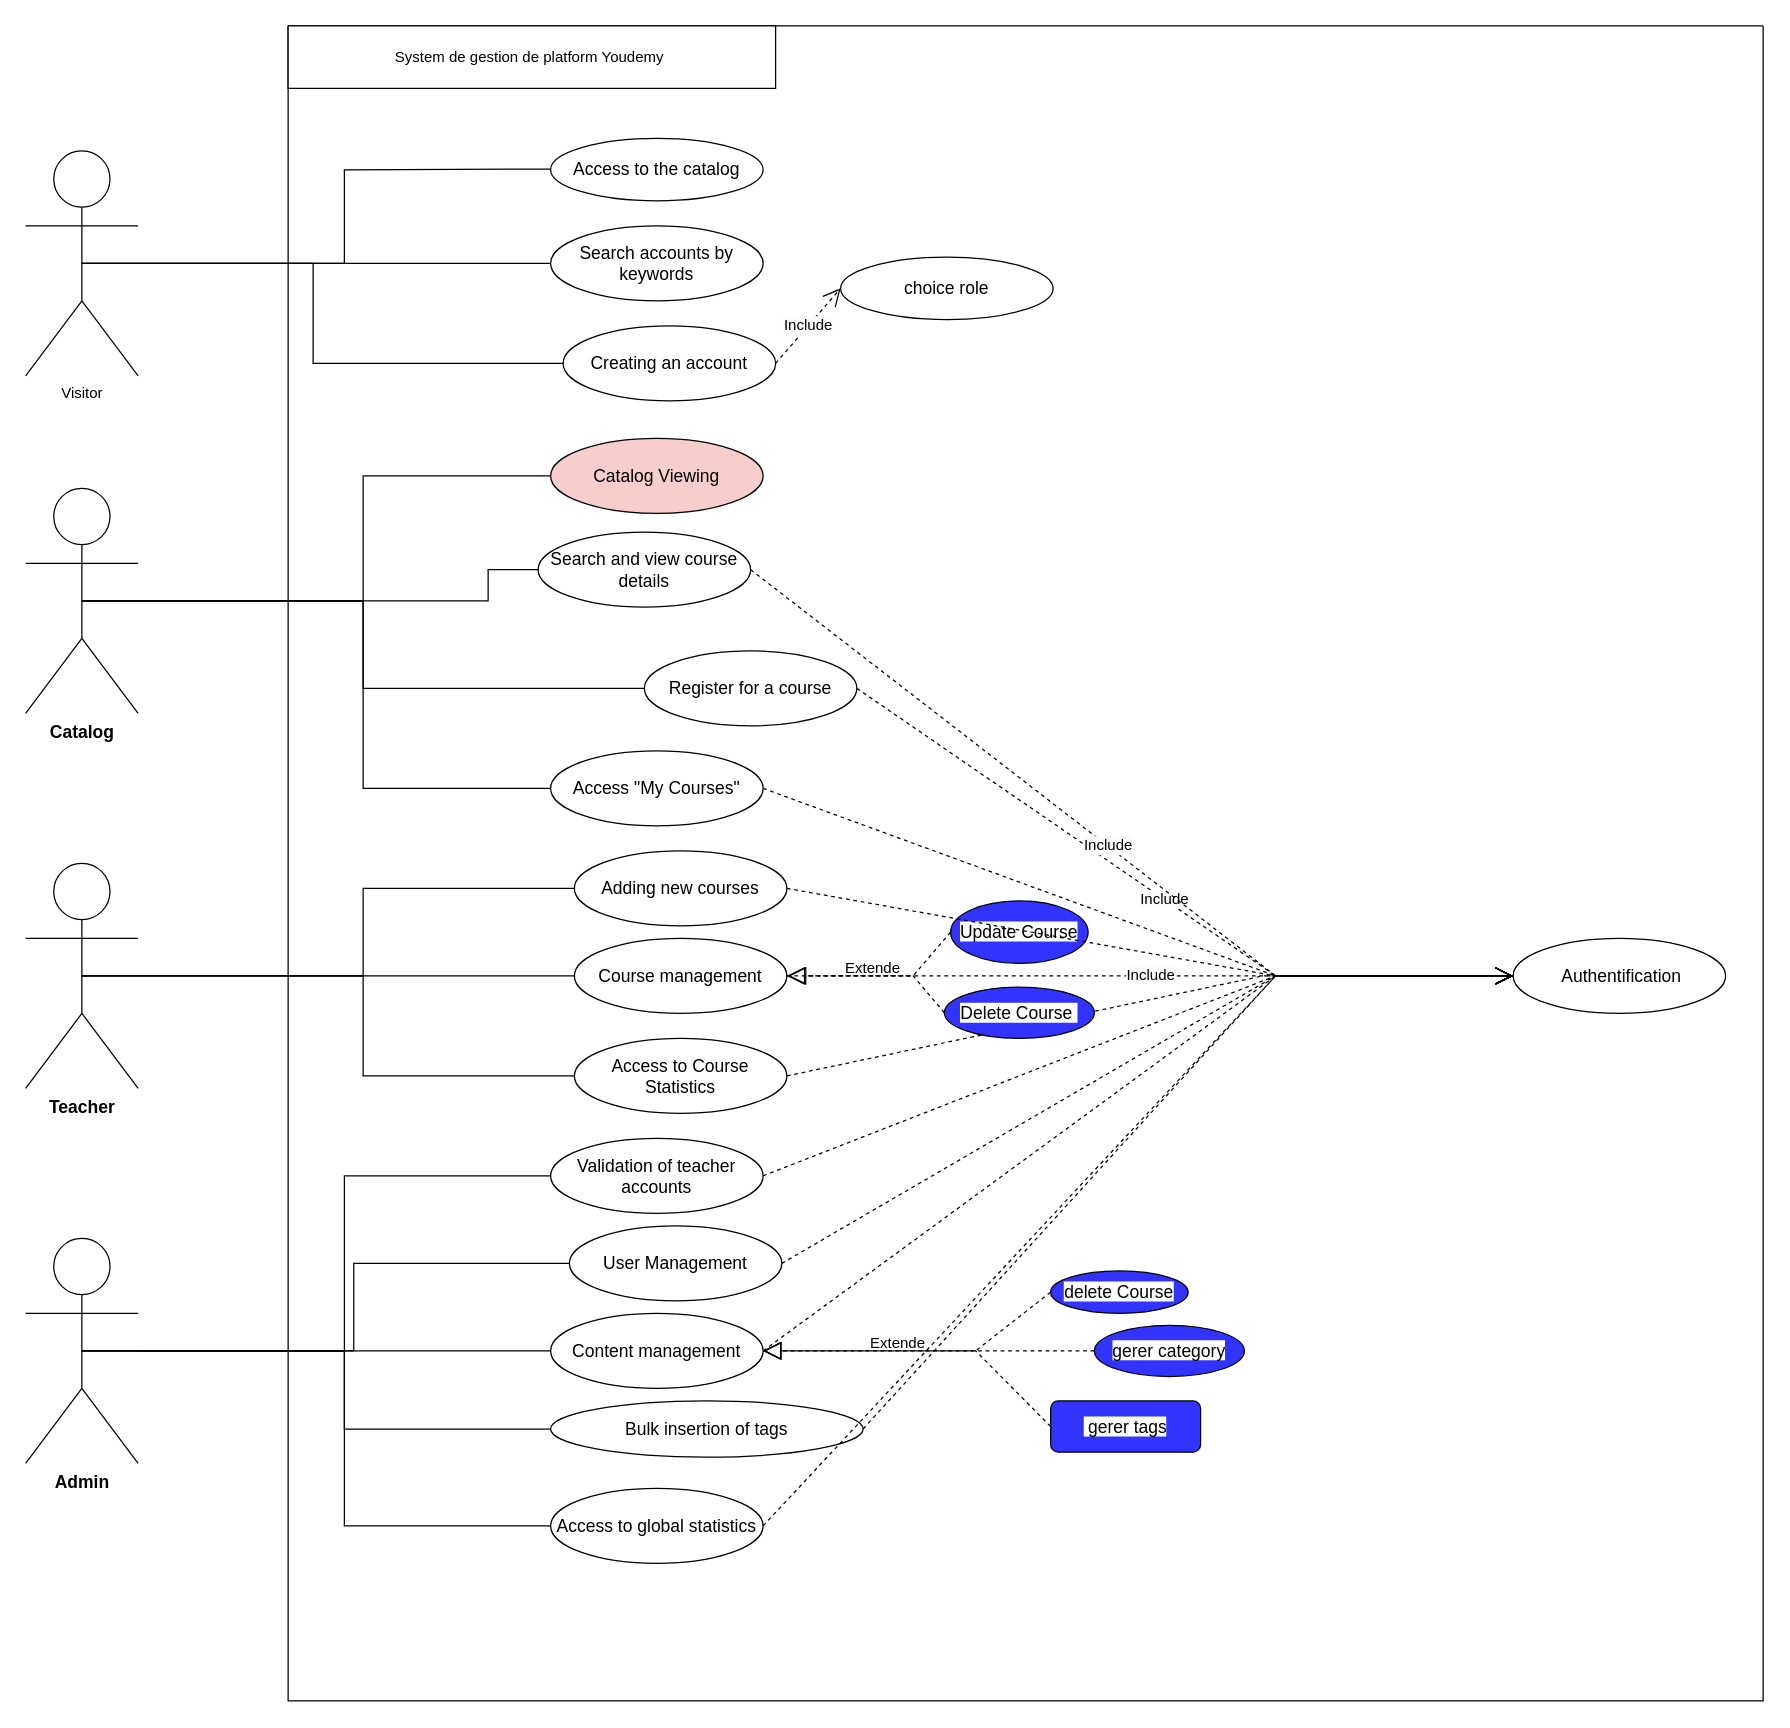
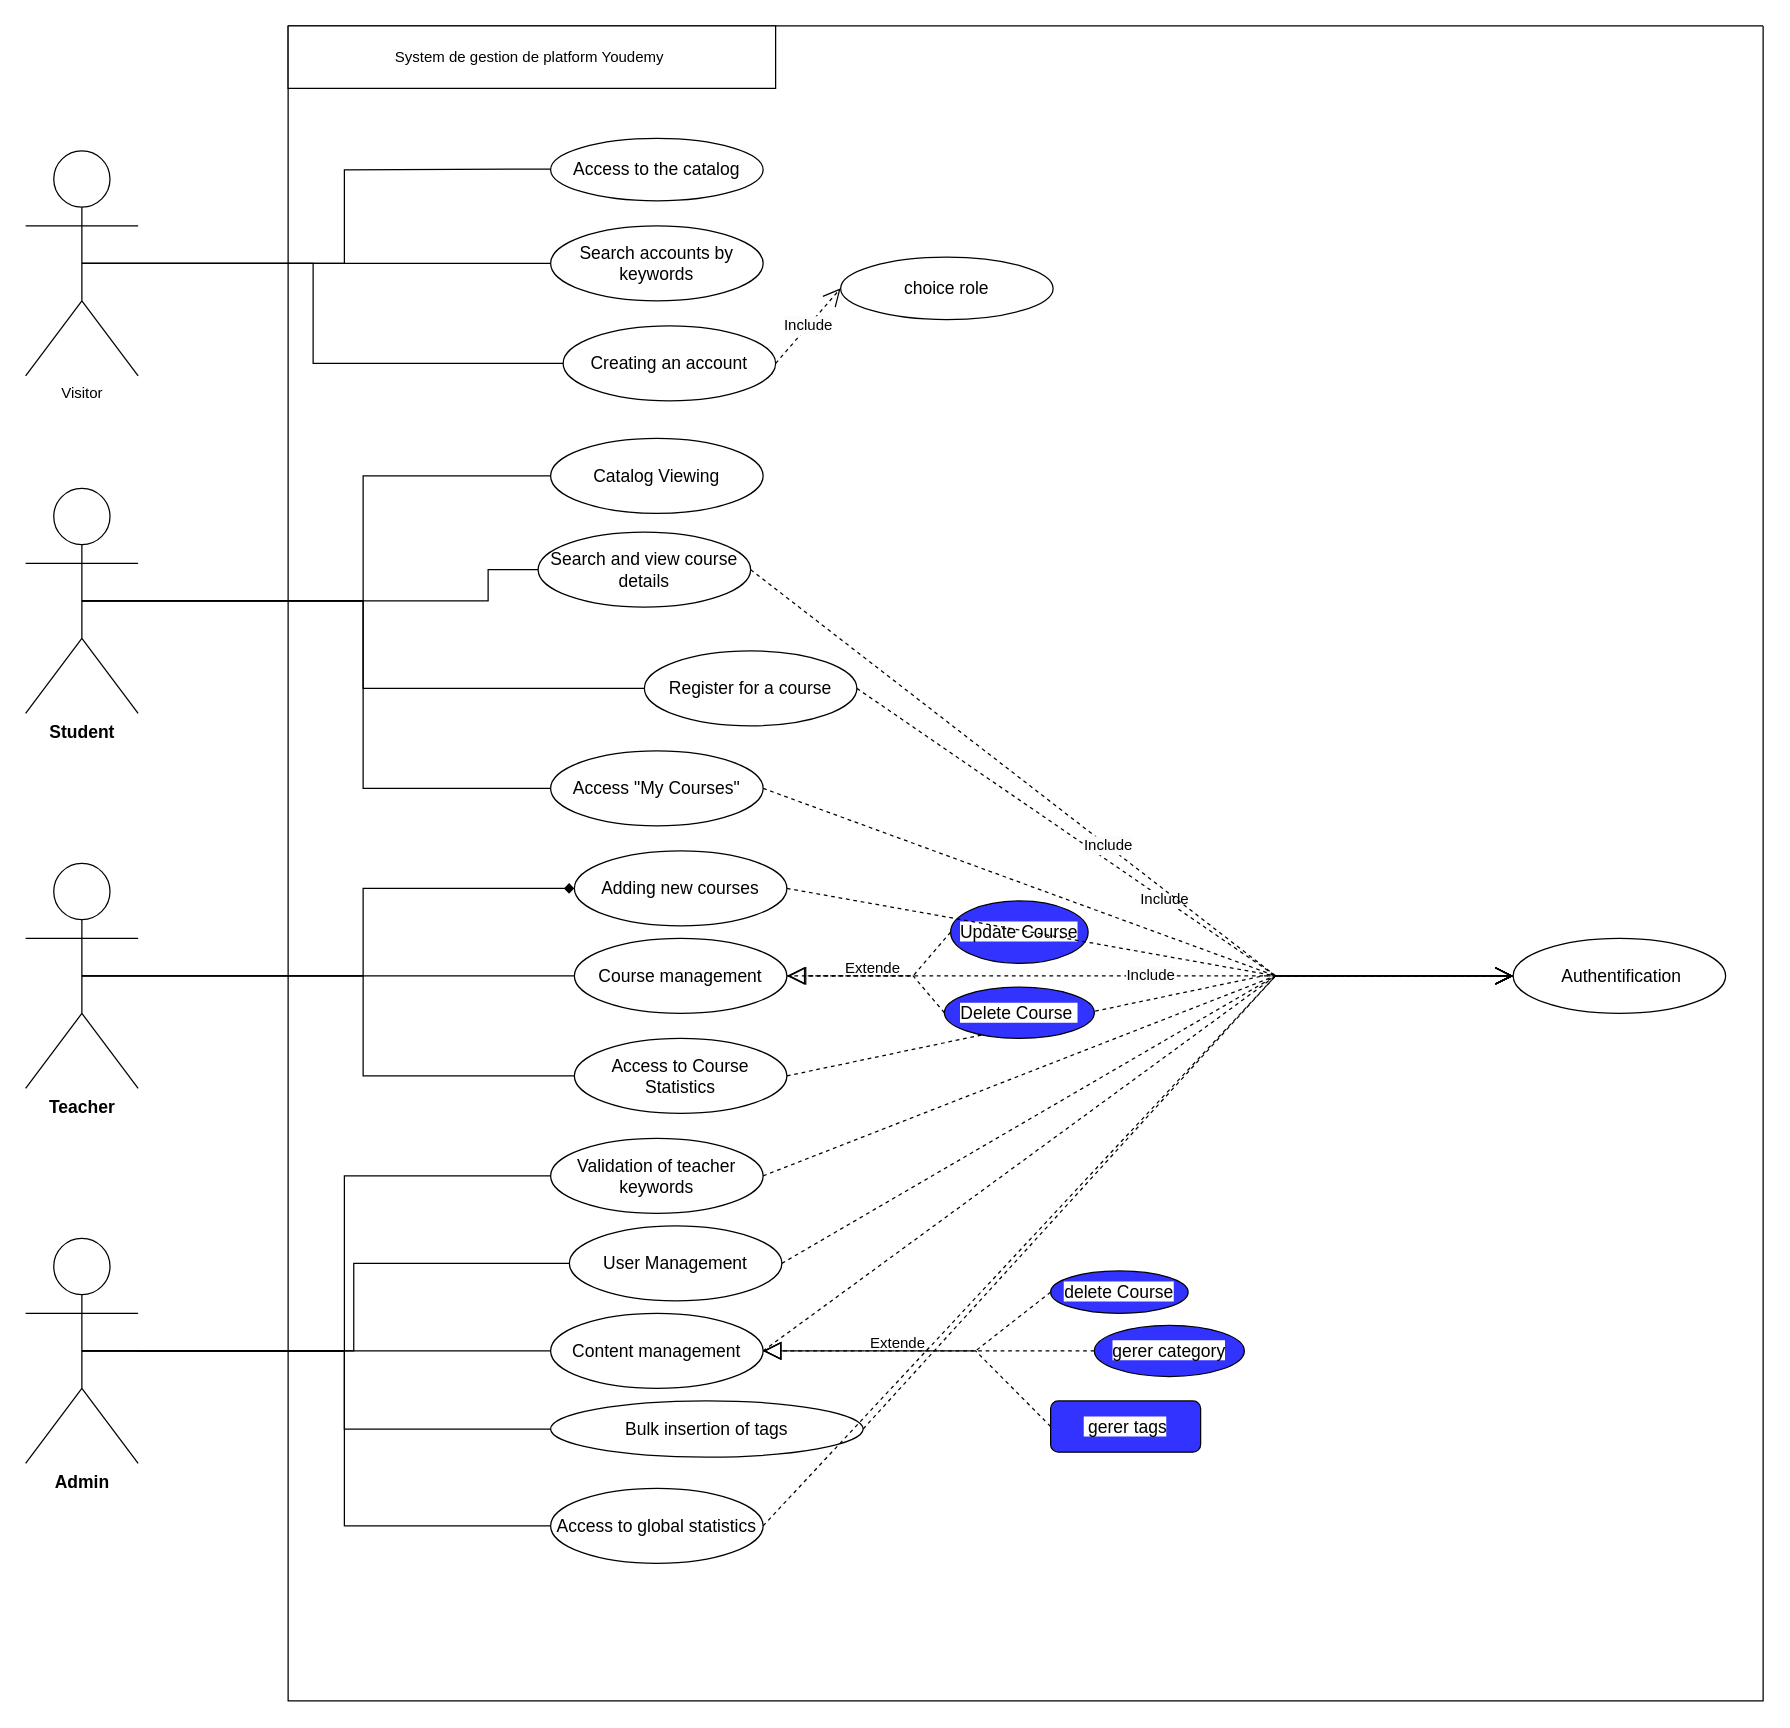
(657, 476) -> (657, 476)
(83, 731) -> (83, 731)
(568, 888) -> (564, 888)
(657, 1176) -> (657, 1176)
